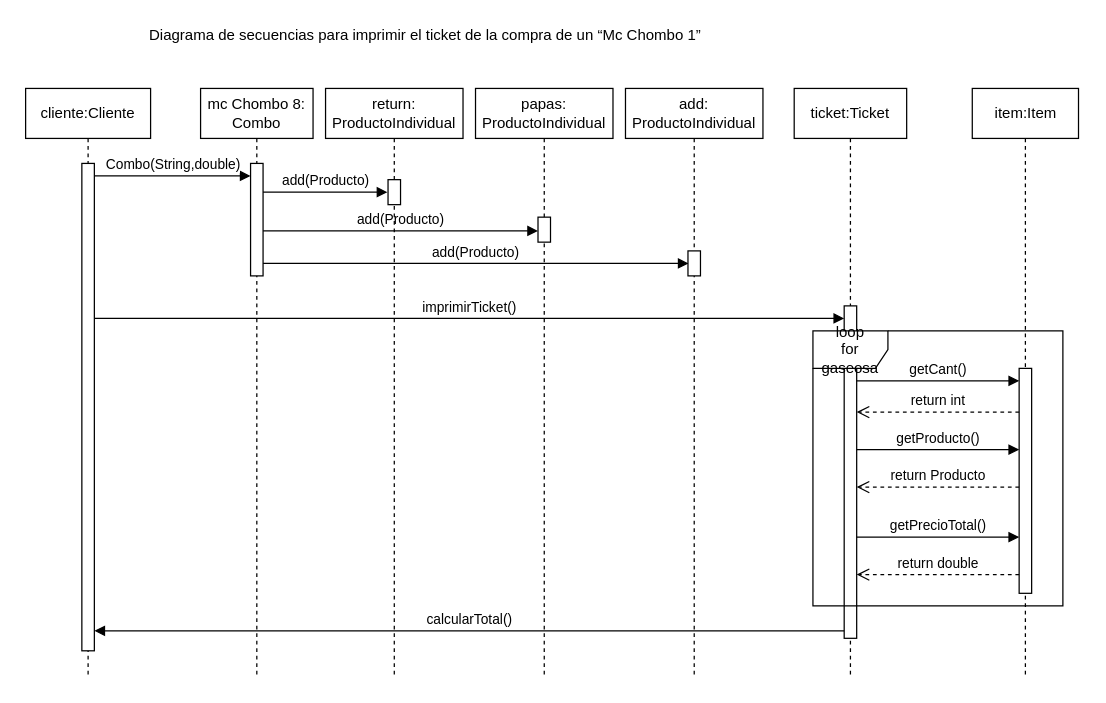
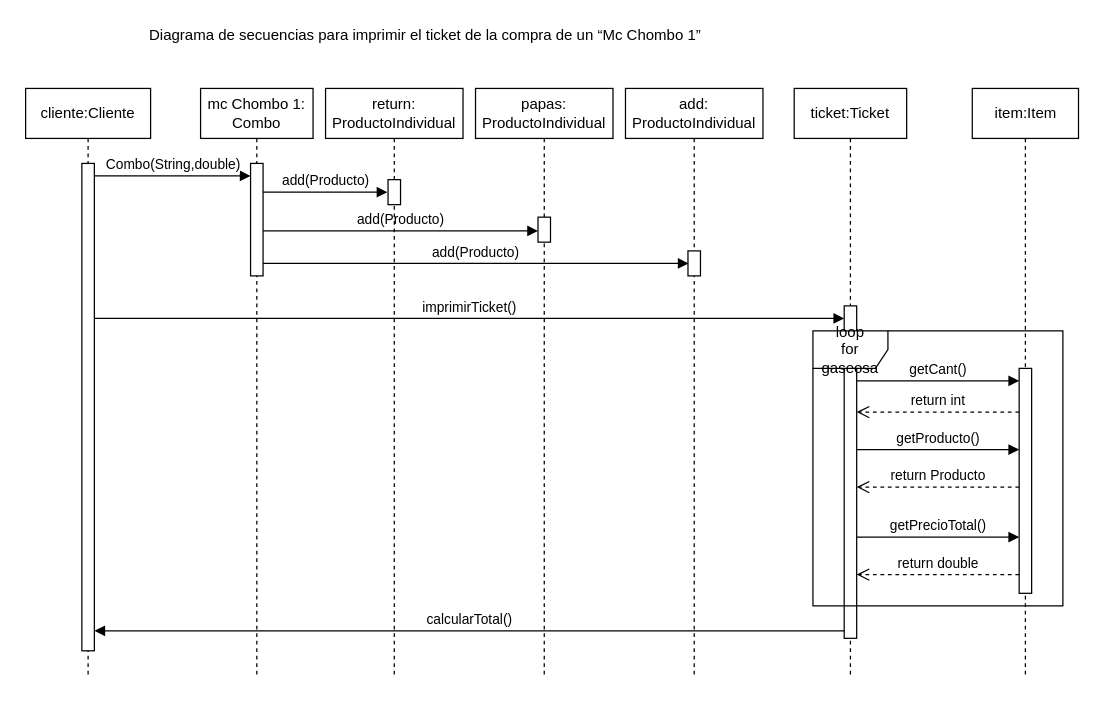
(257, 113) -> (257, 113)
